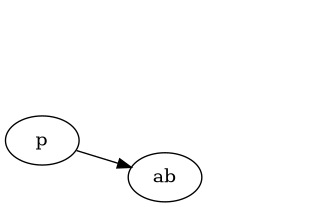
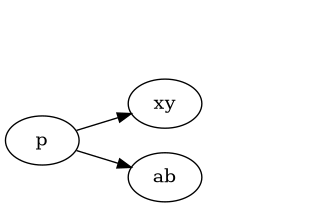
none -> (165, 104)
